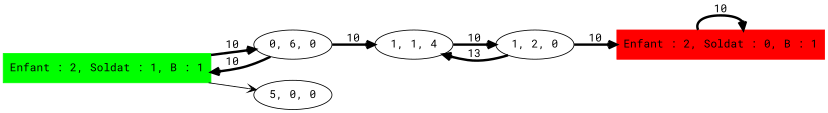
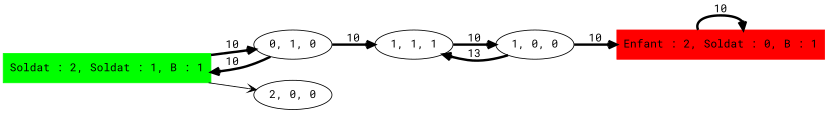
(293, 45) -> (293, 45)
(414, 45) -> (414, 45)
(535, 45) -> (535, 45)
(107, 68) -> (107, 68)
(293, 95) -> (293, 95)
